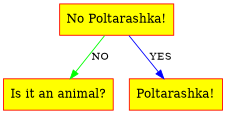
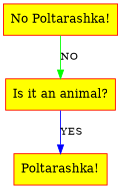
(144, 54) -> (61, 128)
